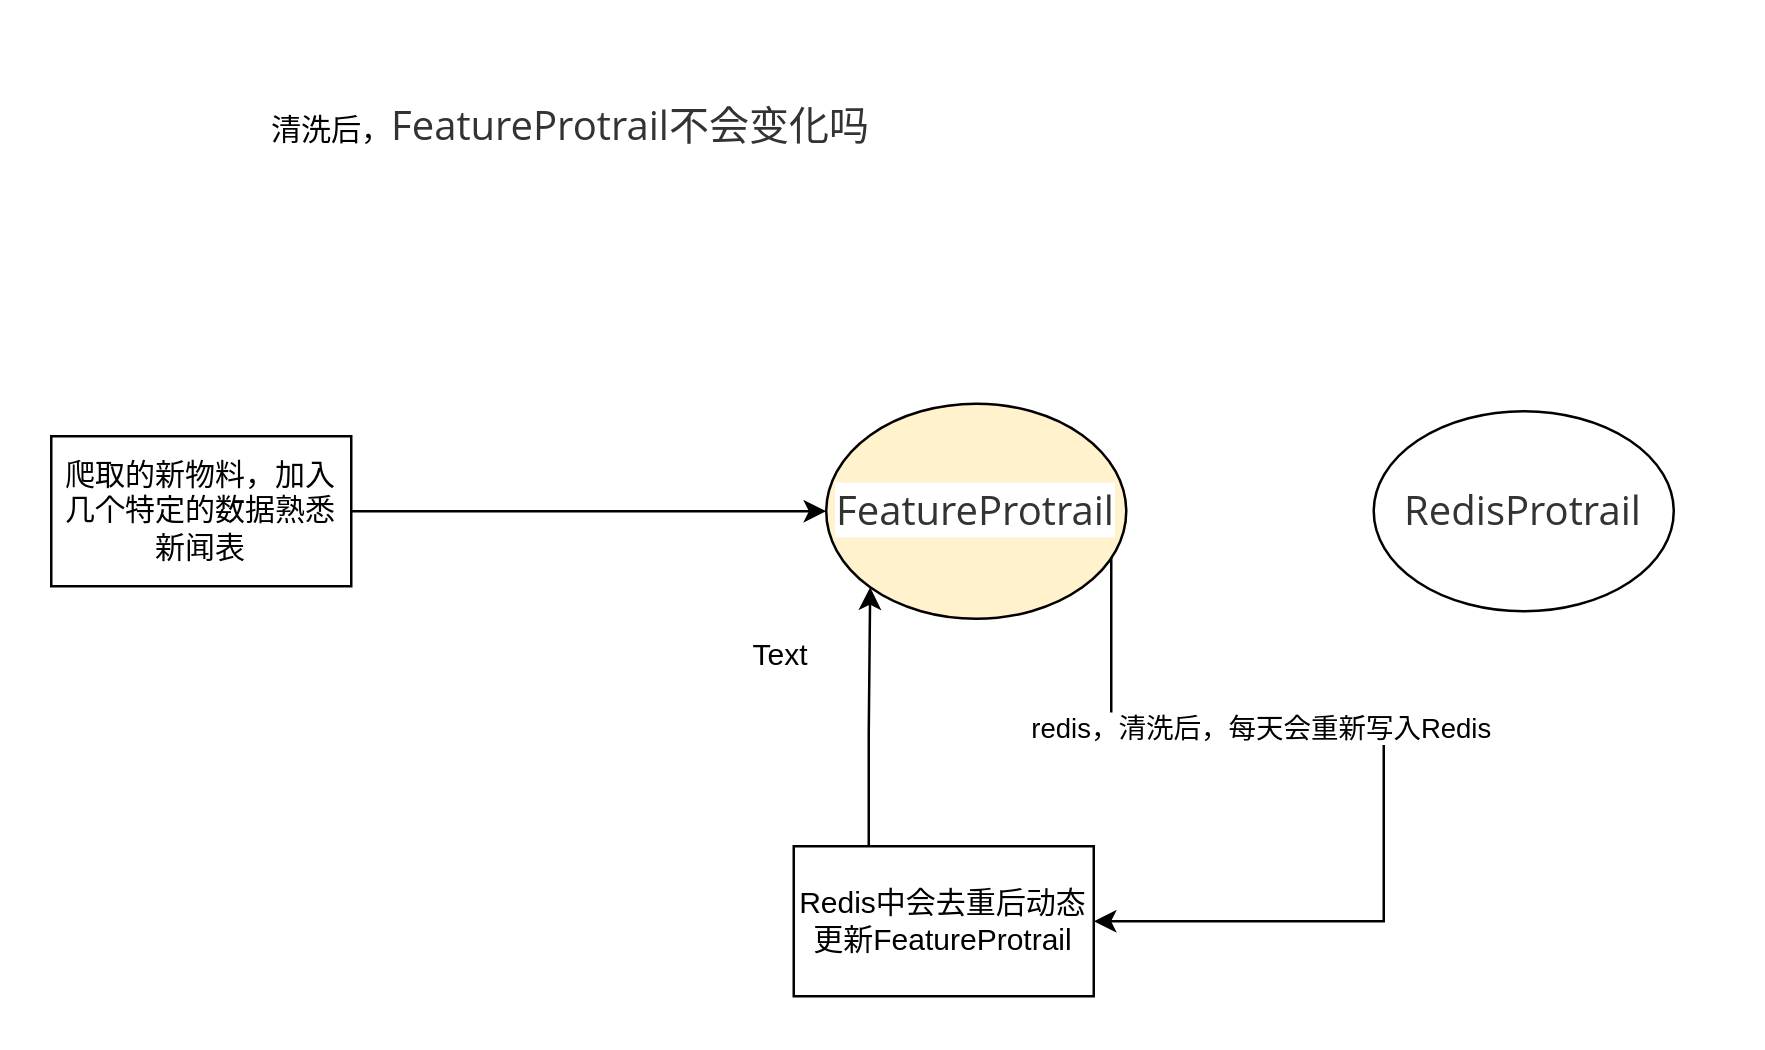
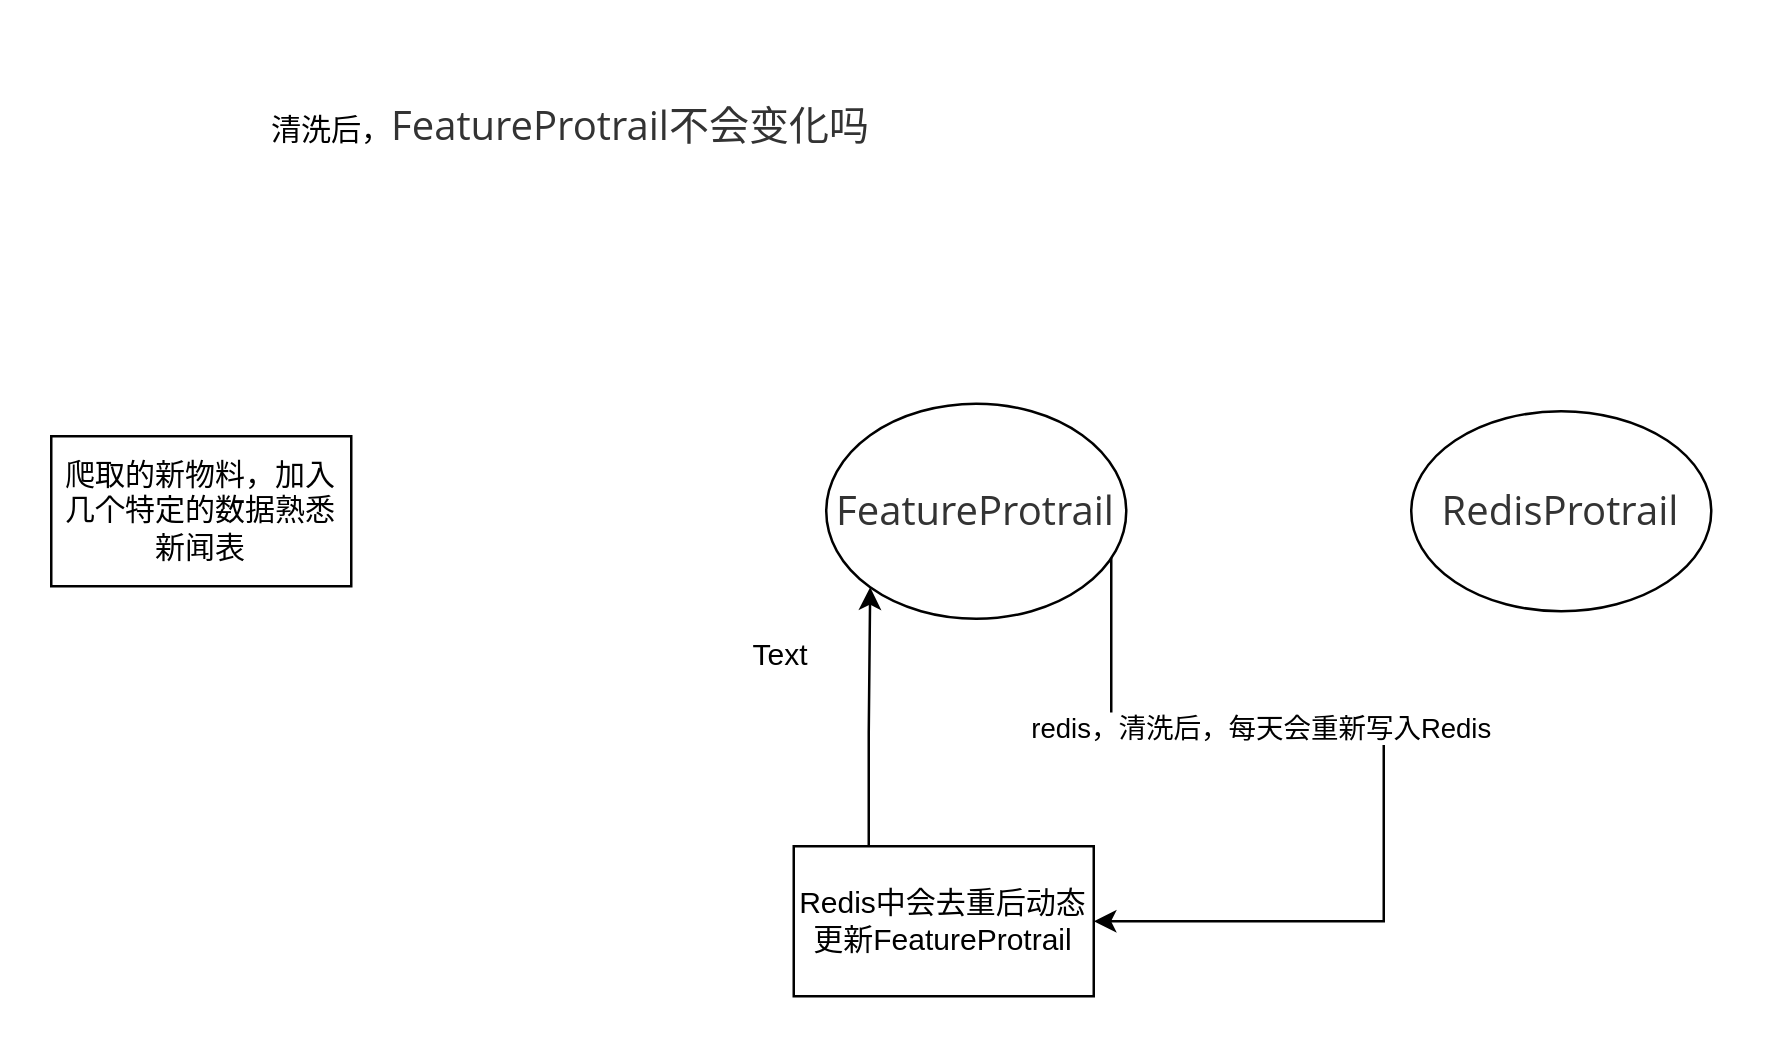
(580, 511) -> none
(976, 511) -> (976, 511)
(1524, 511) -> (1561, 511)
